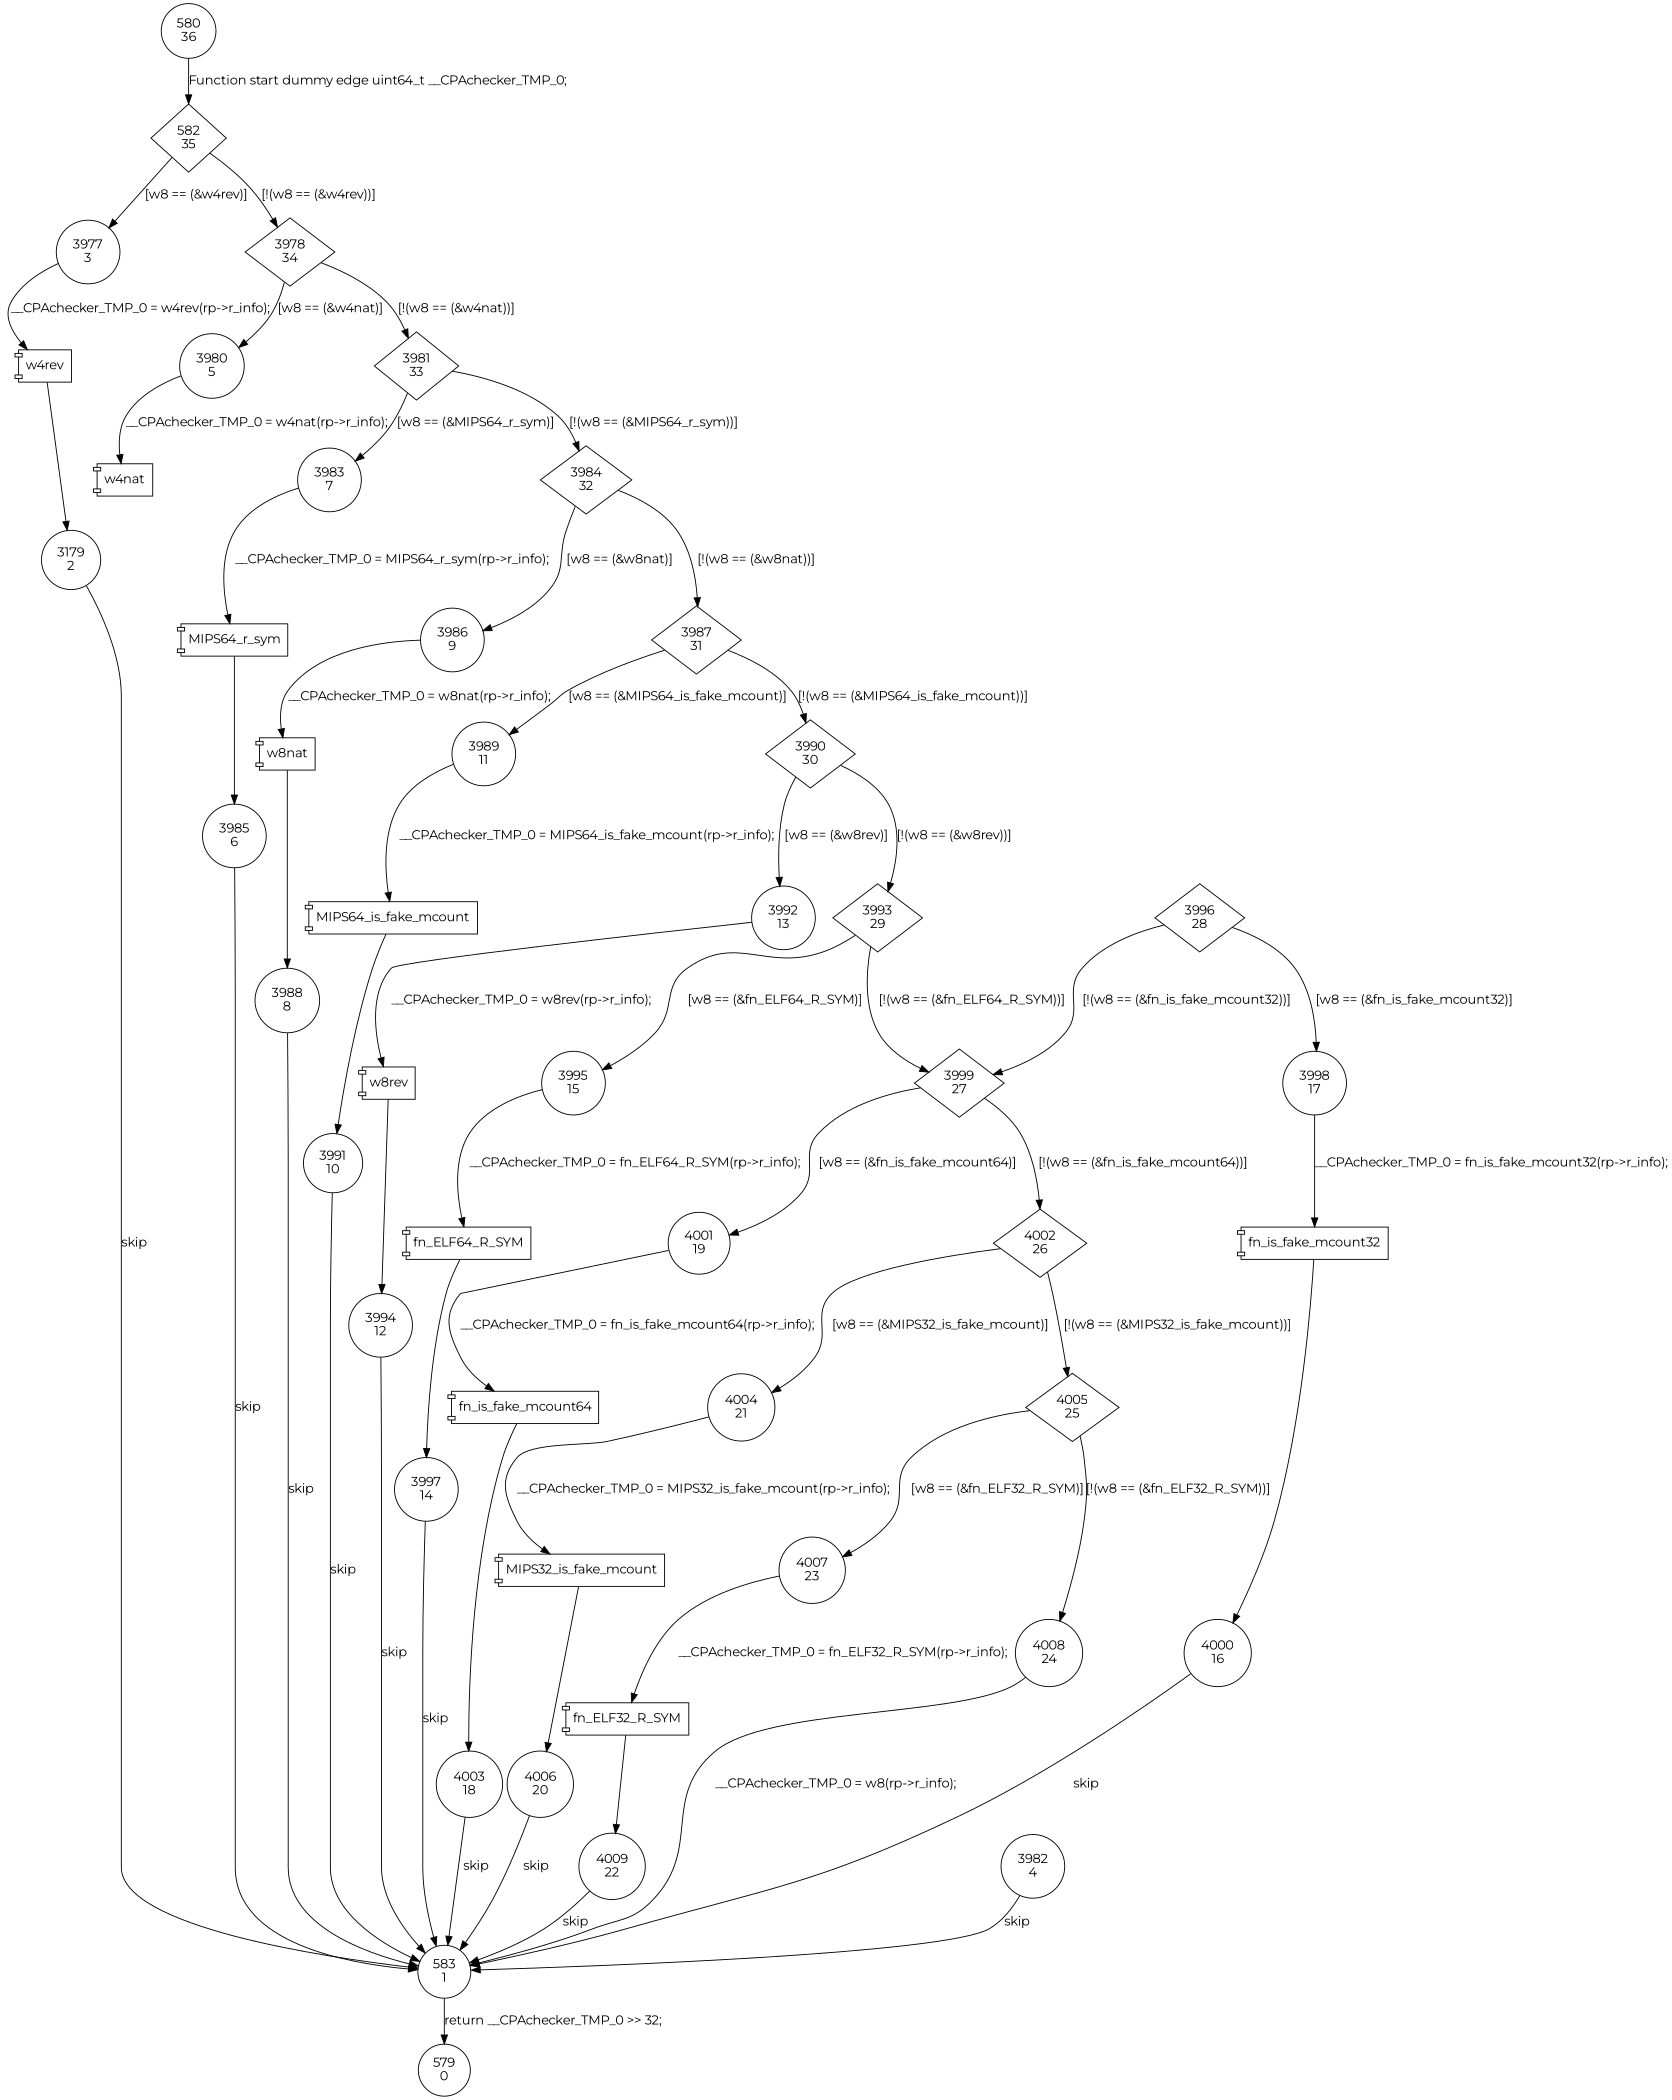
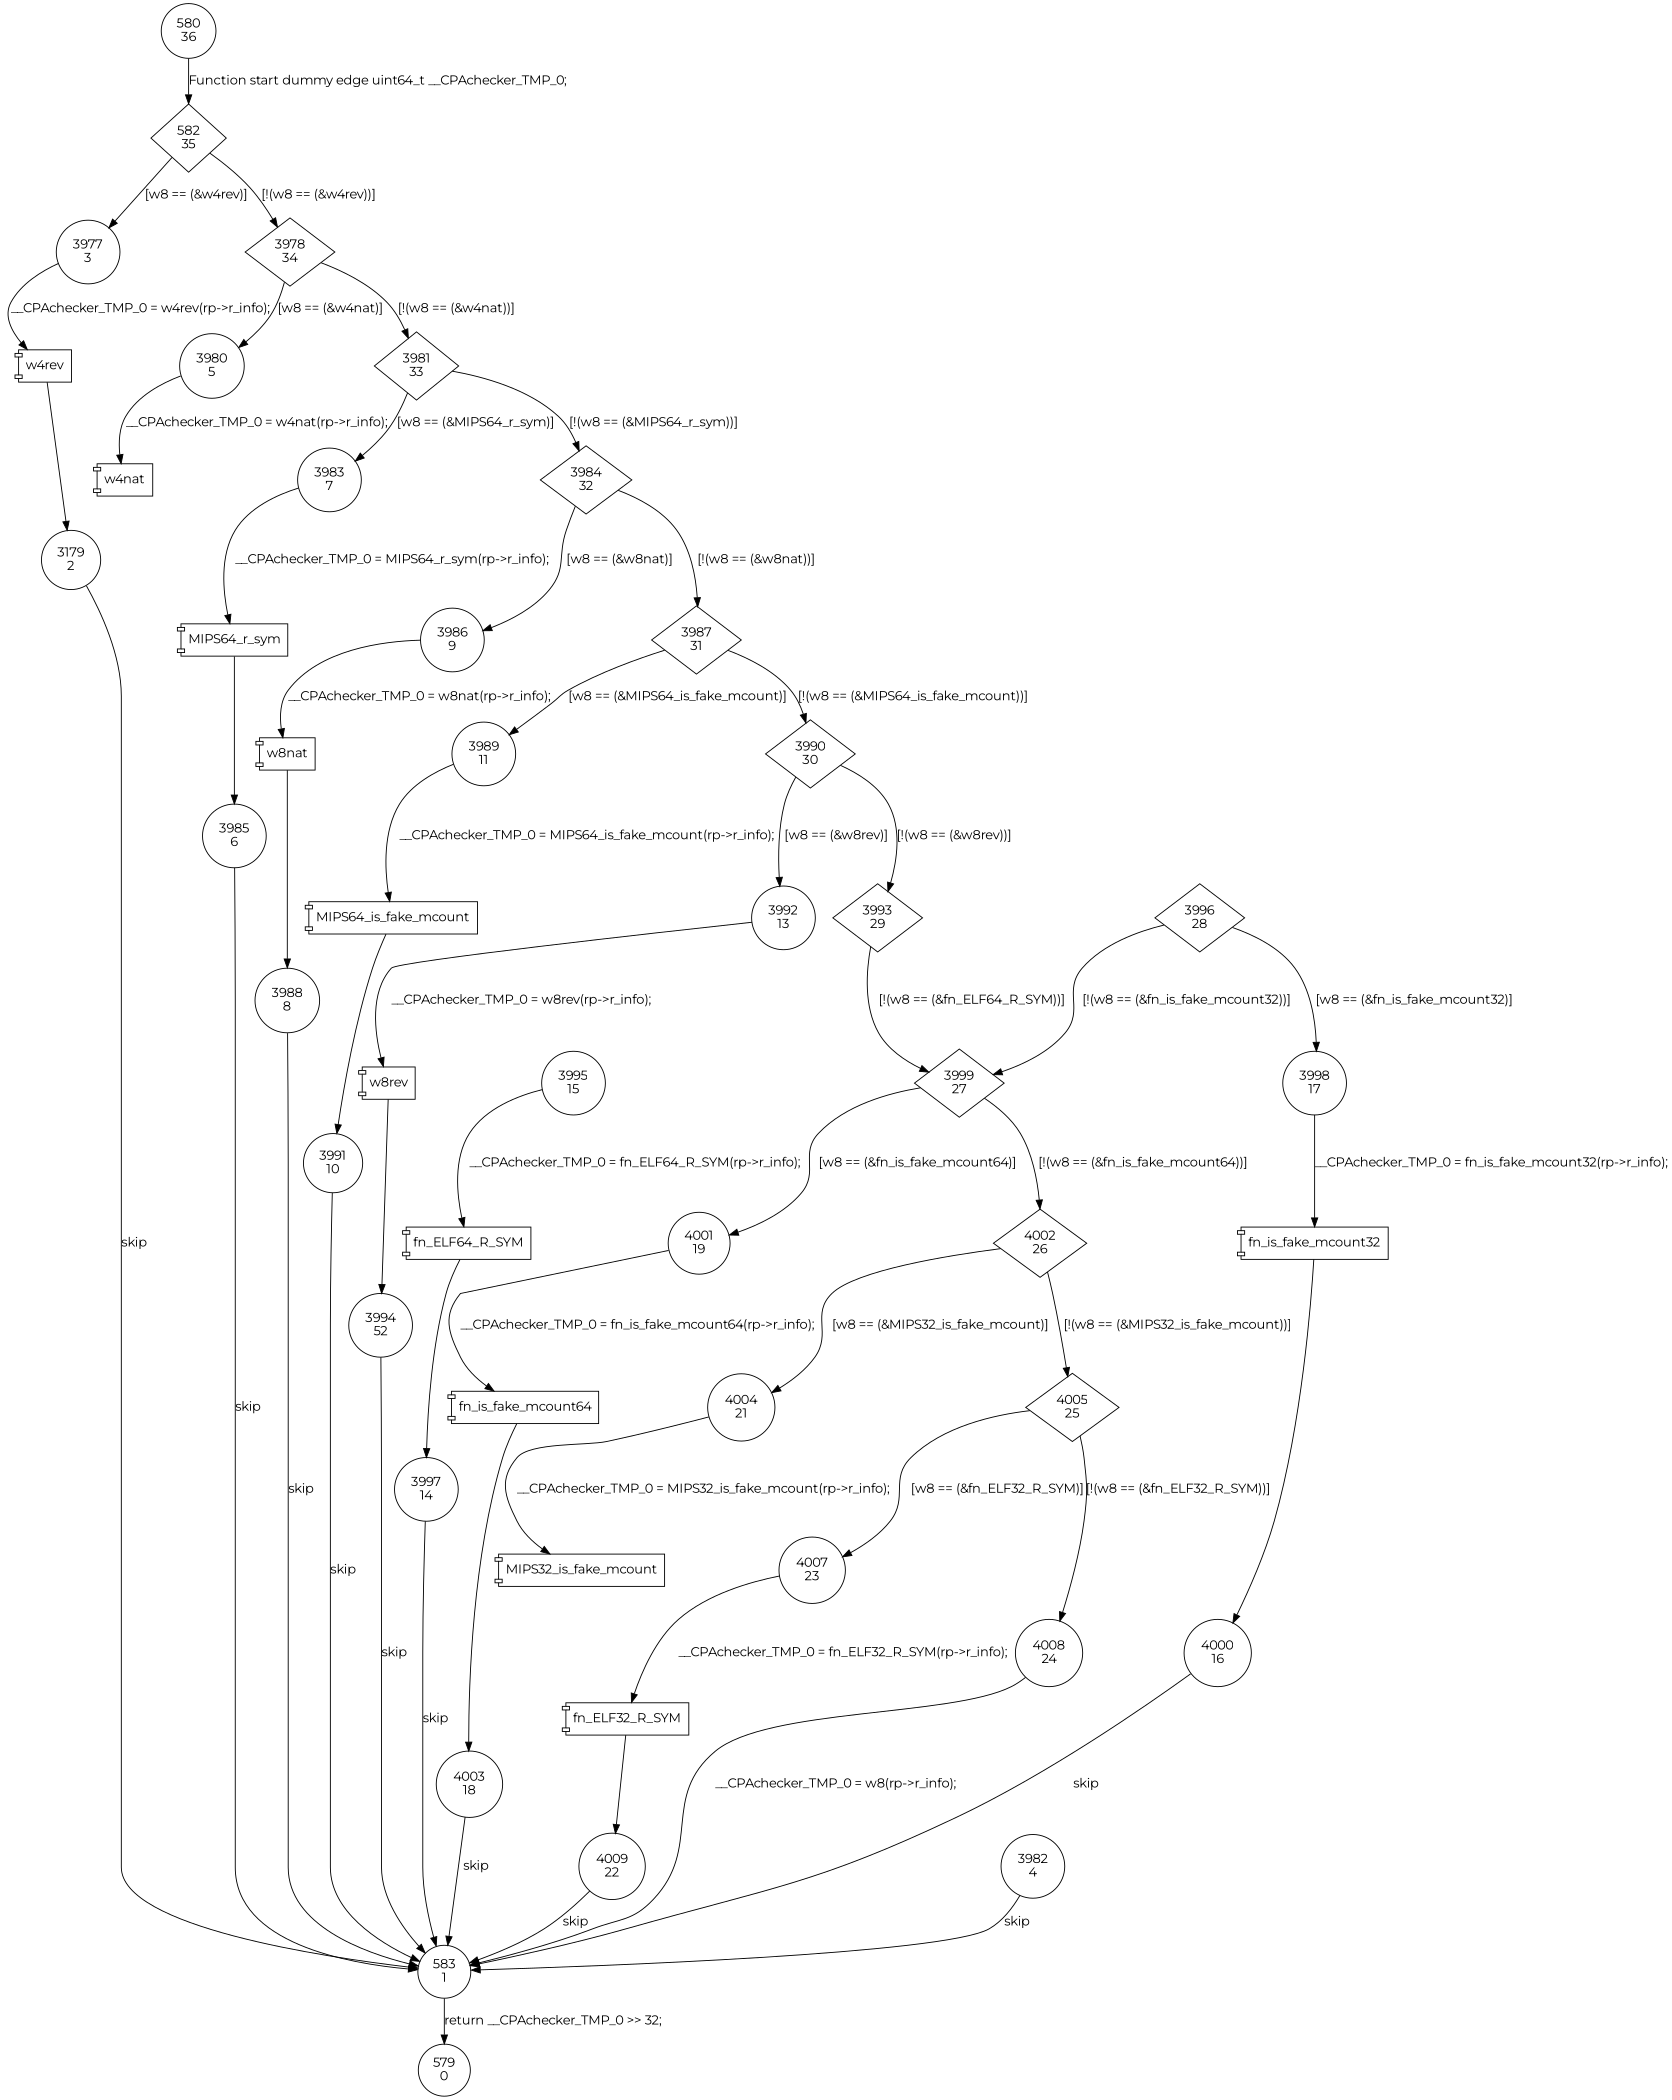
(708, 957) -> none
(381, 1325) -> (381, 1325)
(540, 1784) -> none
